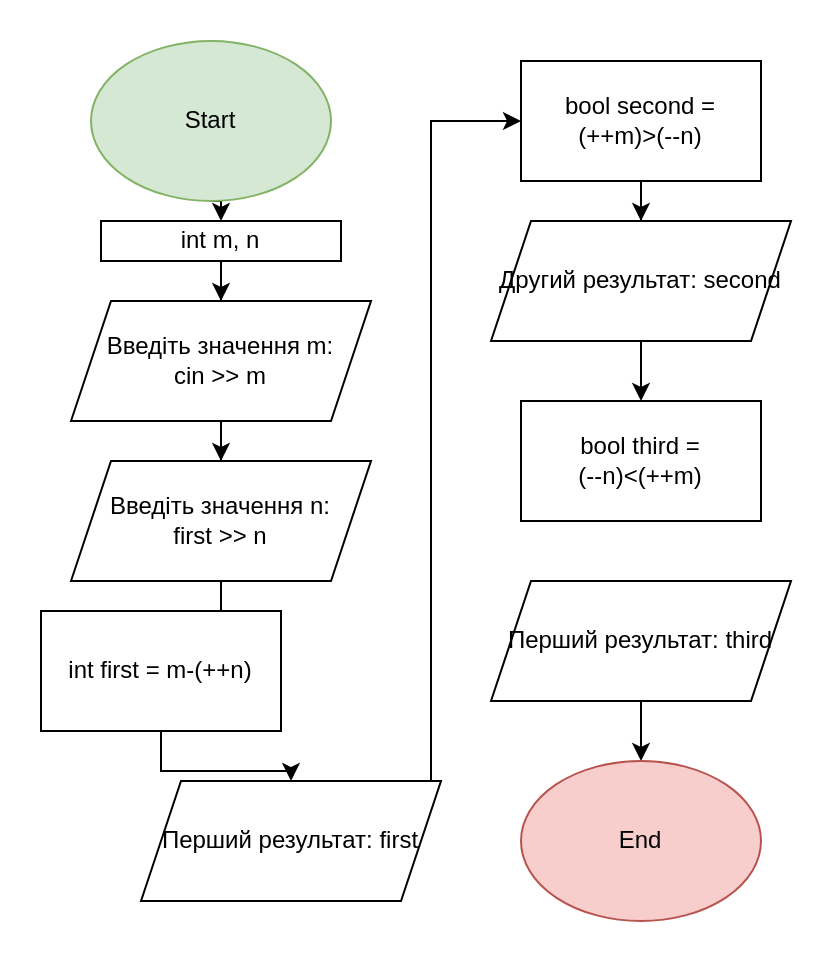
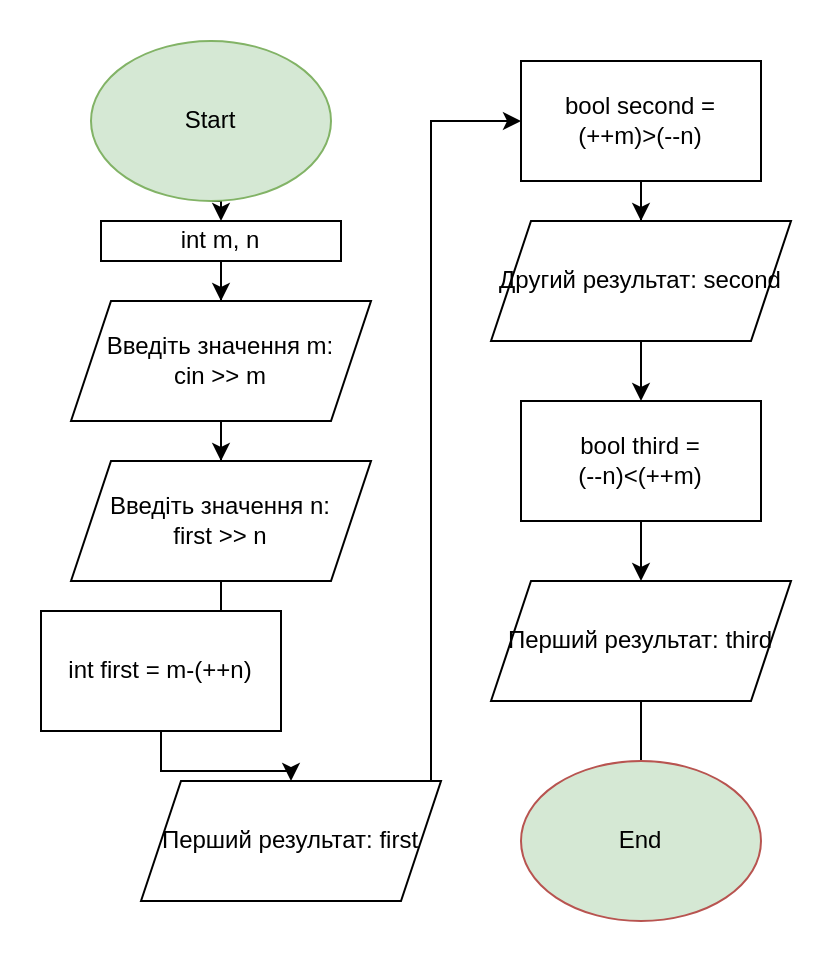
none -> (641, 558)
(641, 746) -> (641, 751)
(641, 841) -> (641, 841)
